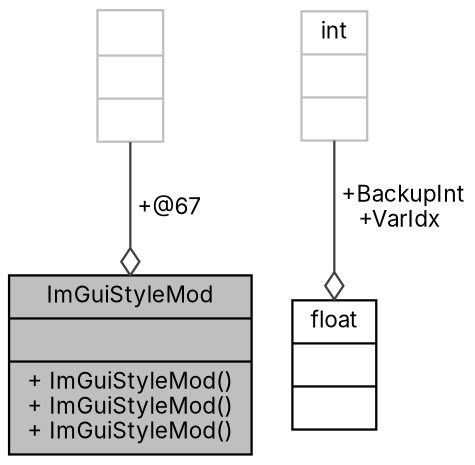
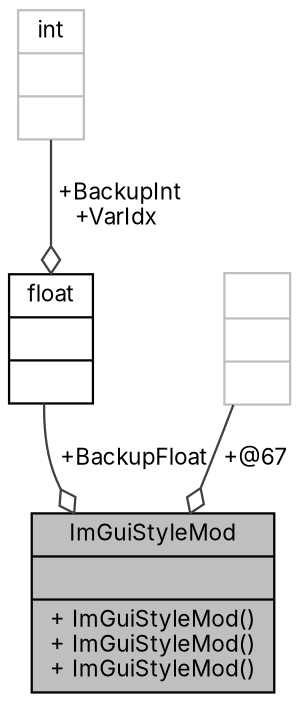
none -> (47, 448)
